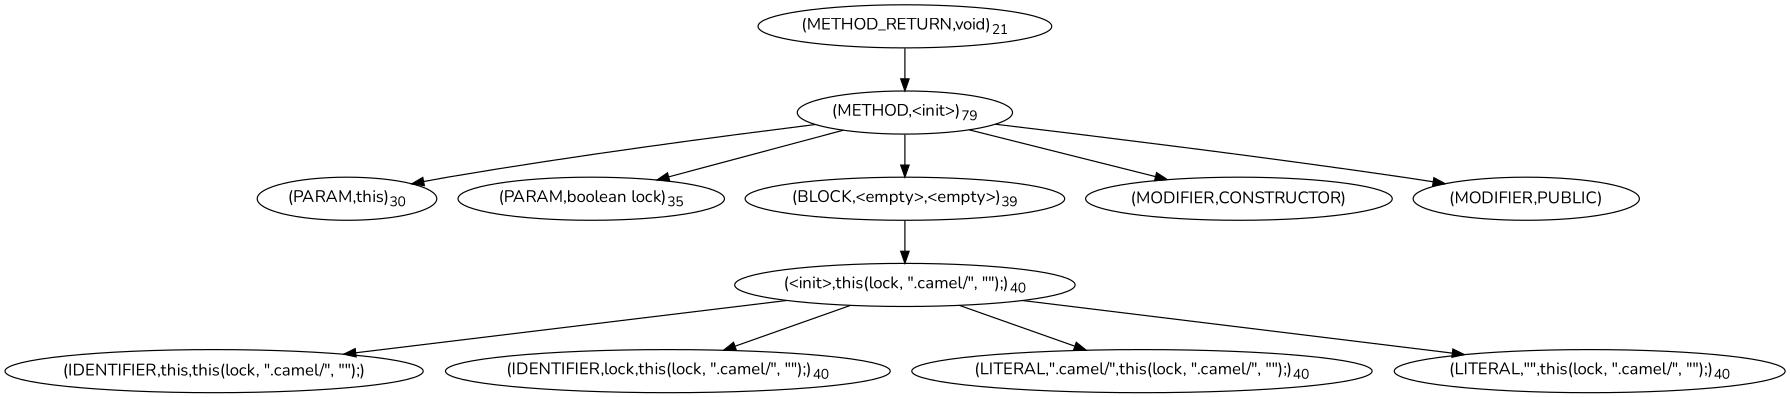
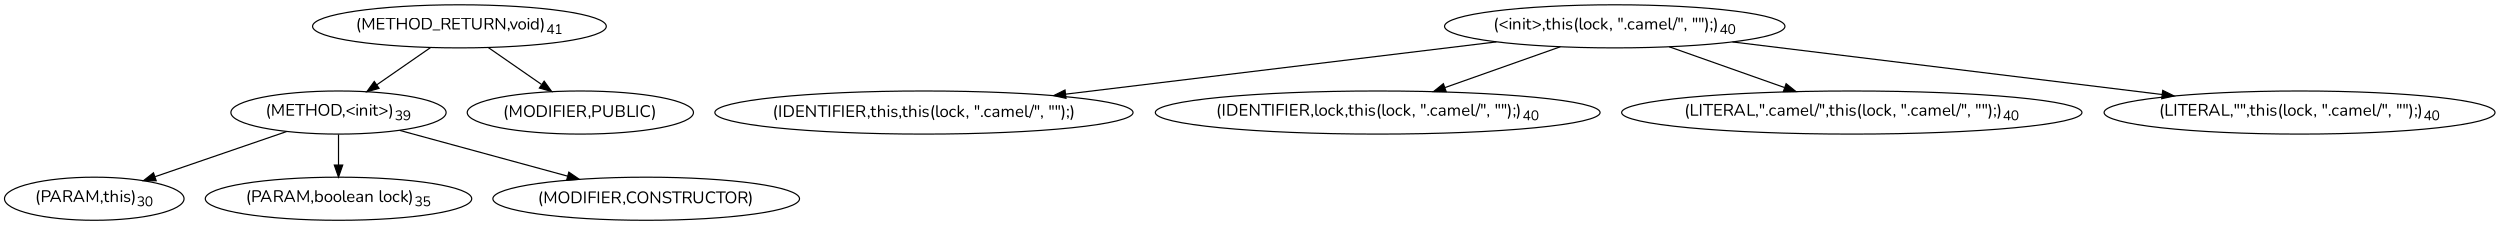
(1000, 25) -> (555, 25)
(970, 111) -> (403, 111)
(1215, 151) -> (515, 66)
(905, 199) -> none
